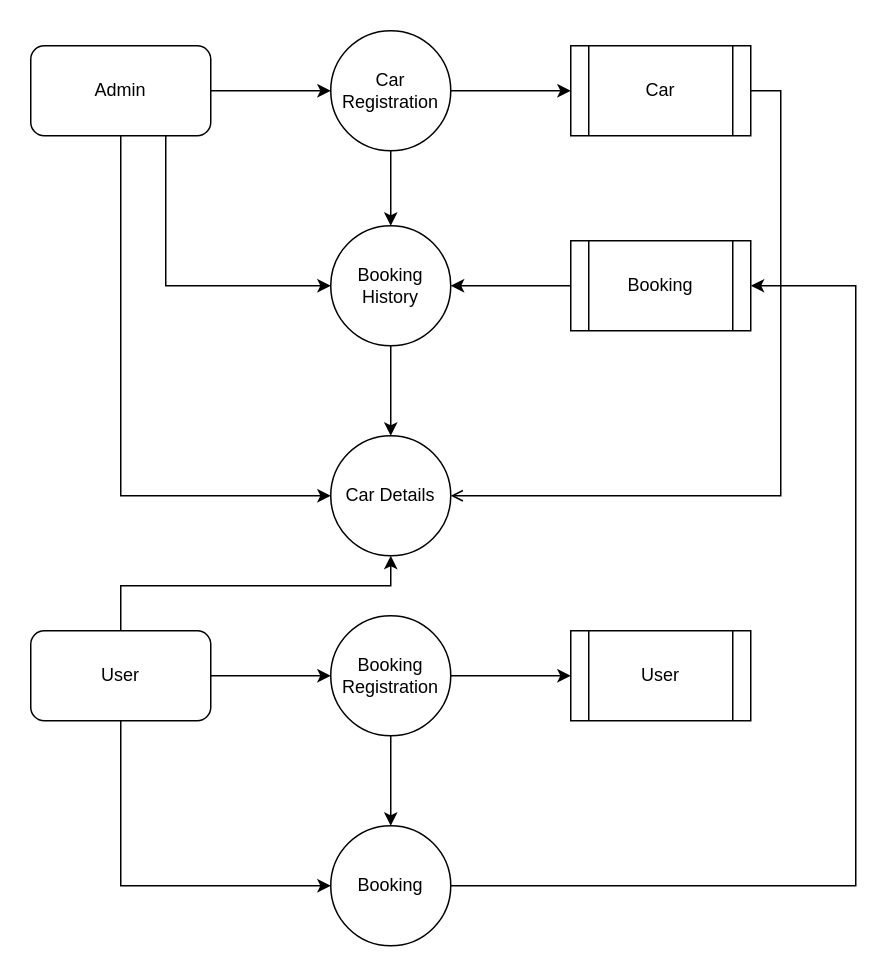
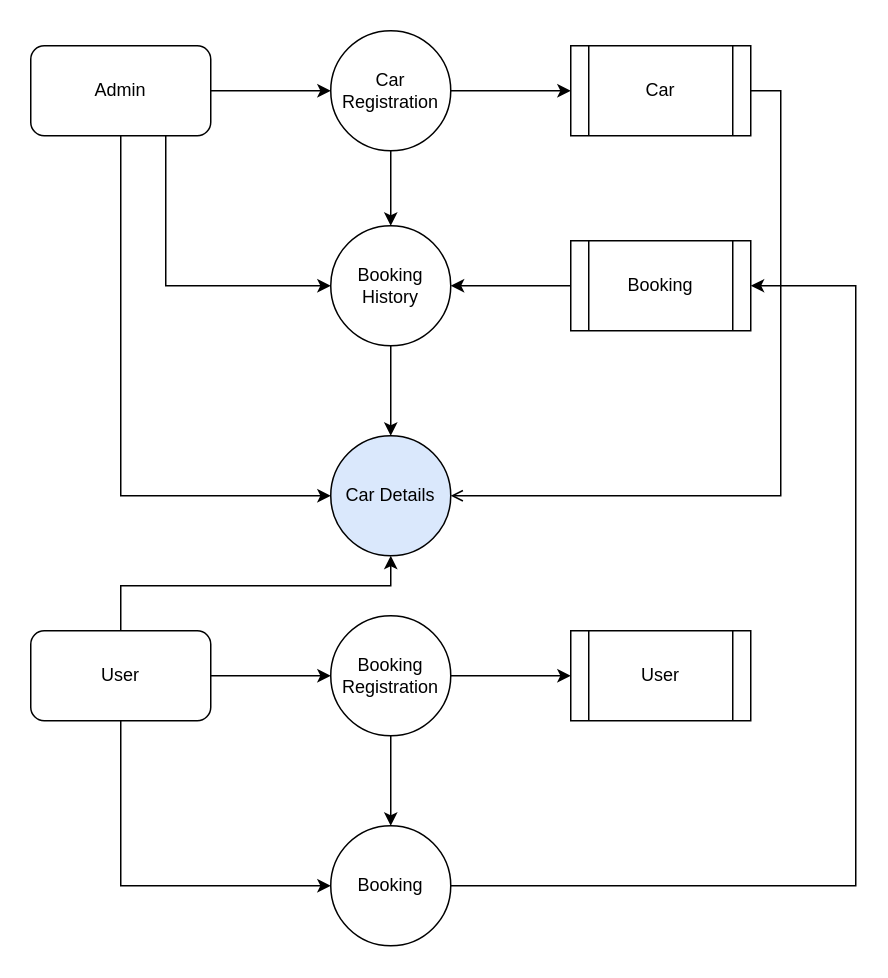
(391, 496) -> (391, 496)
